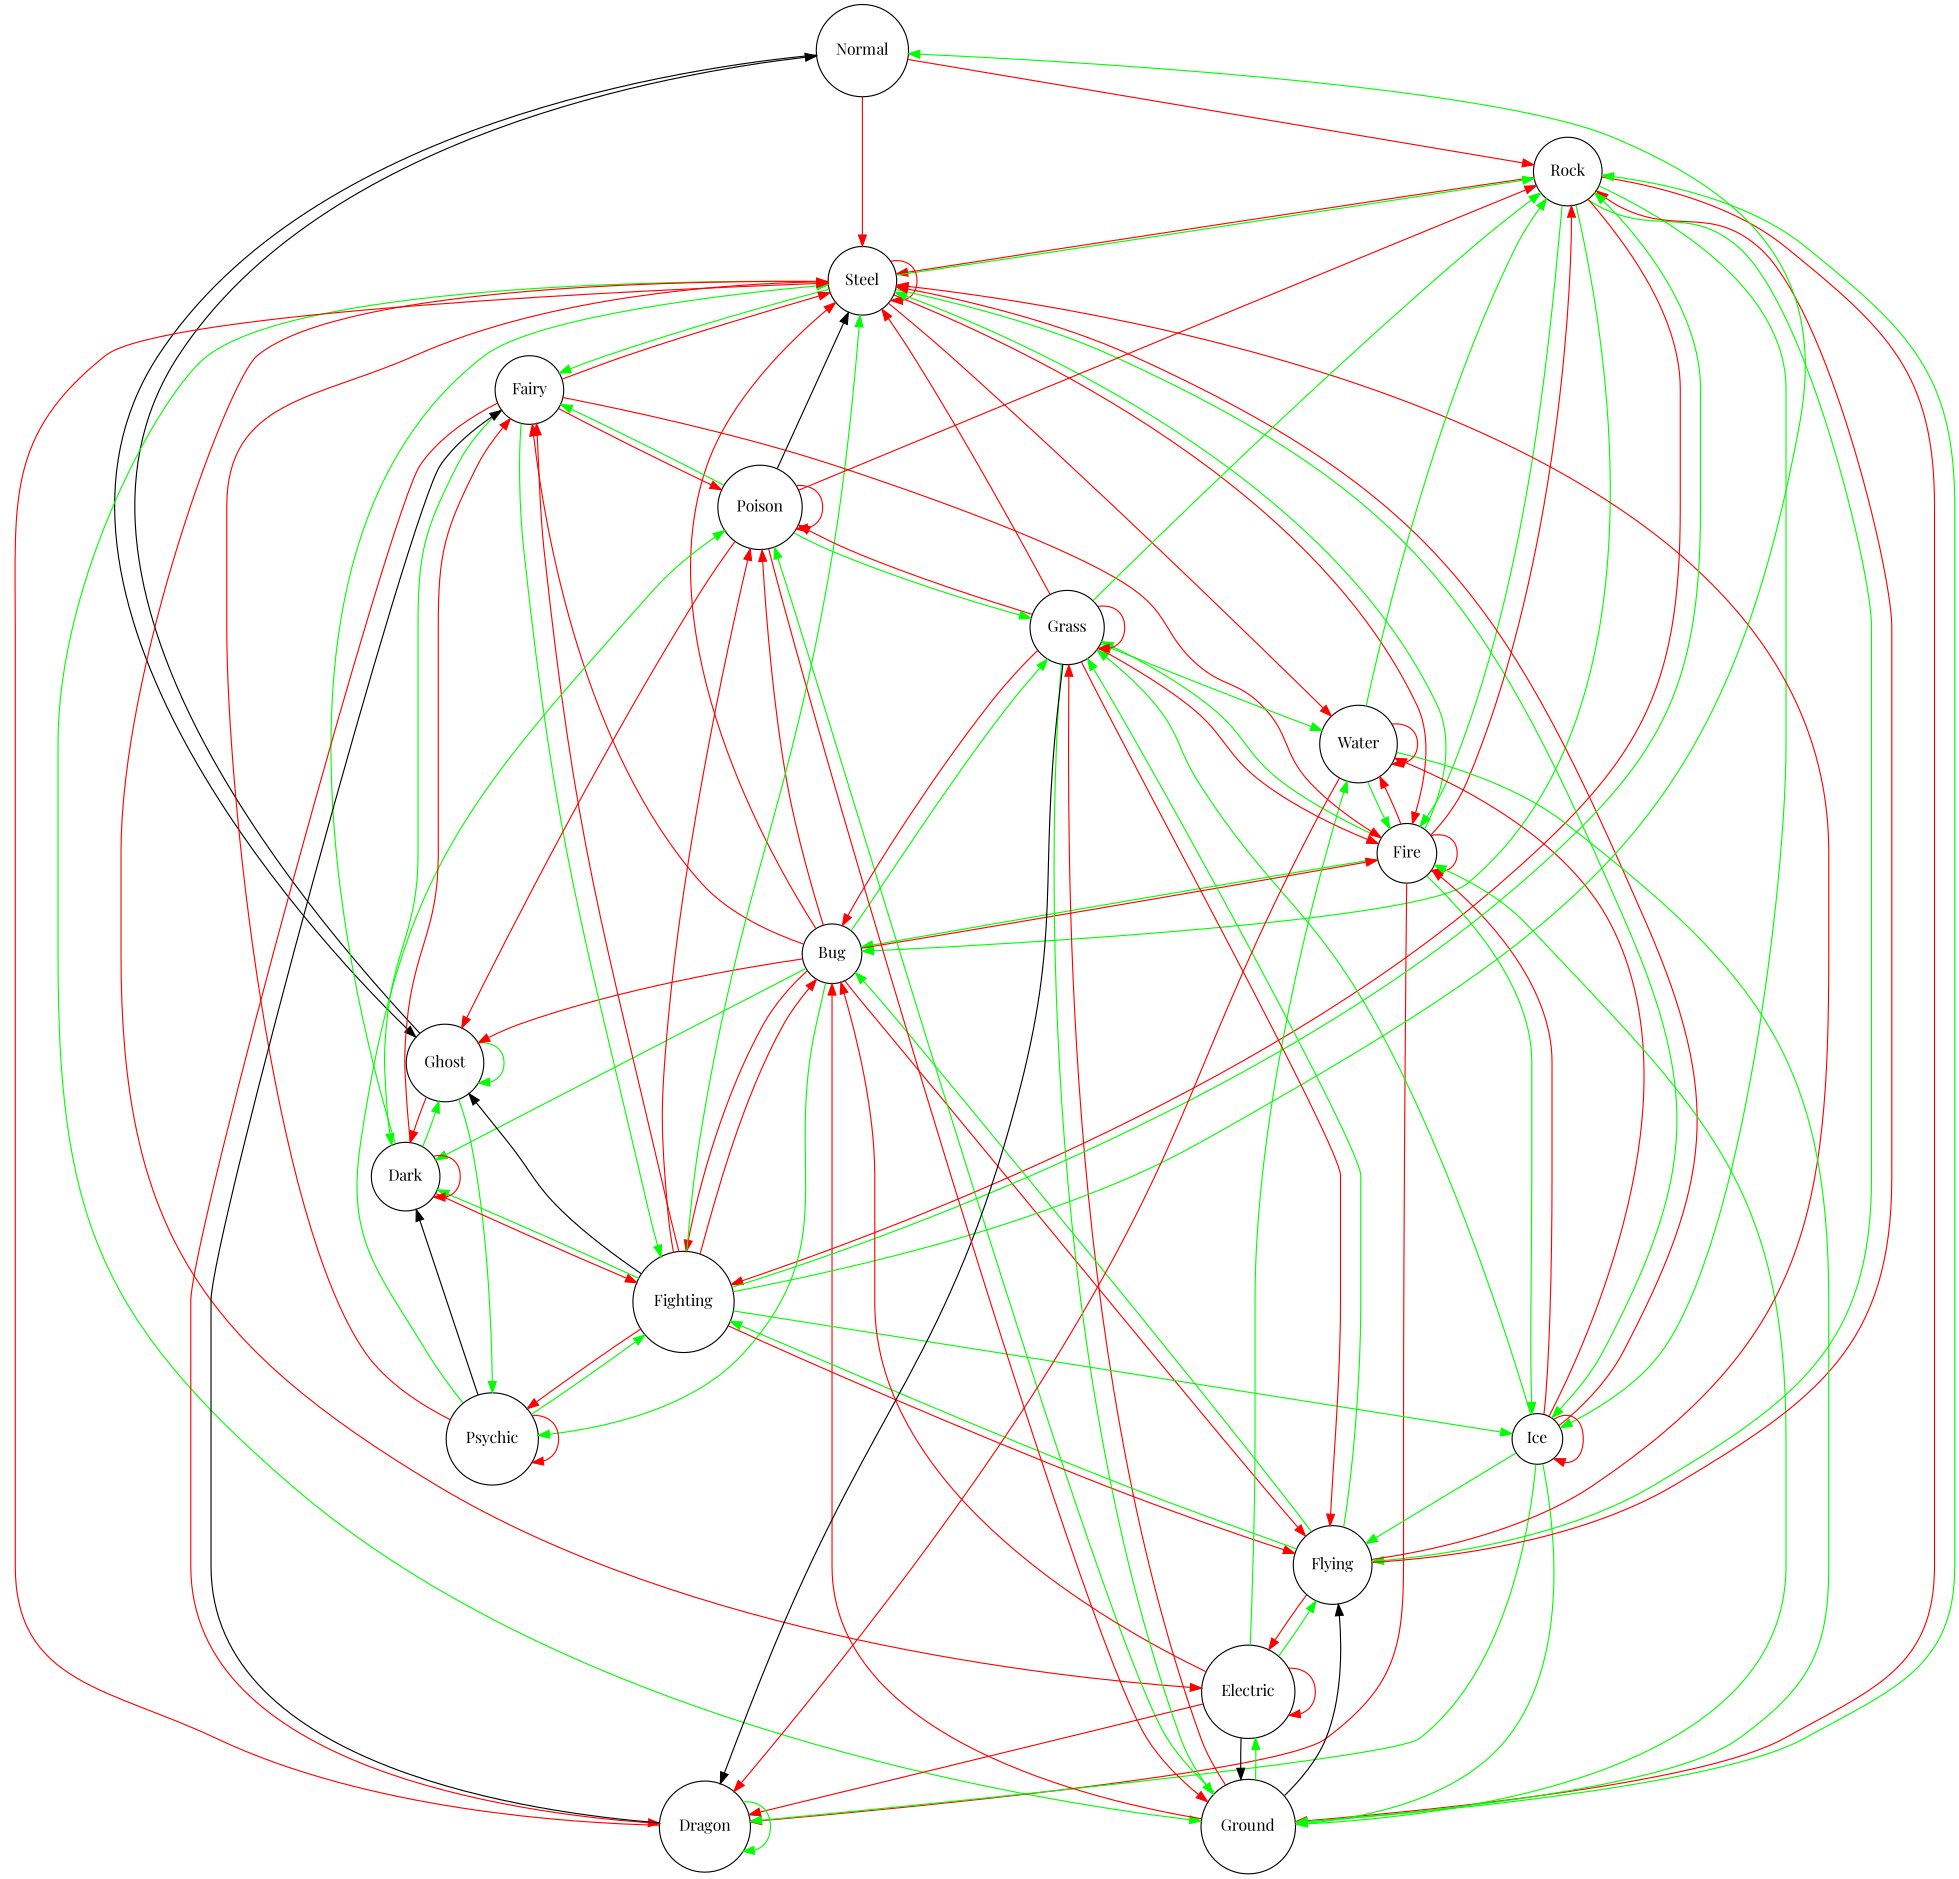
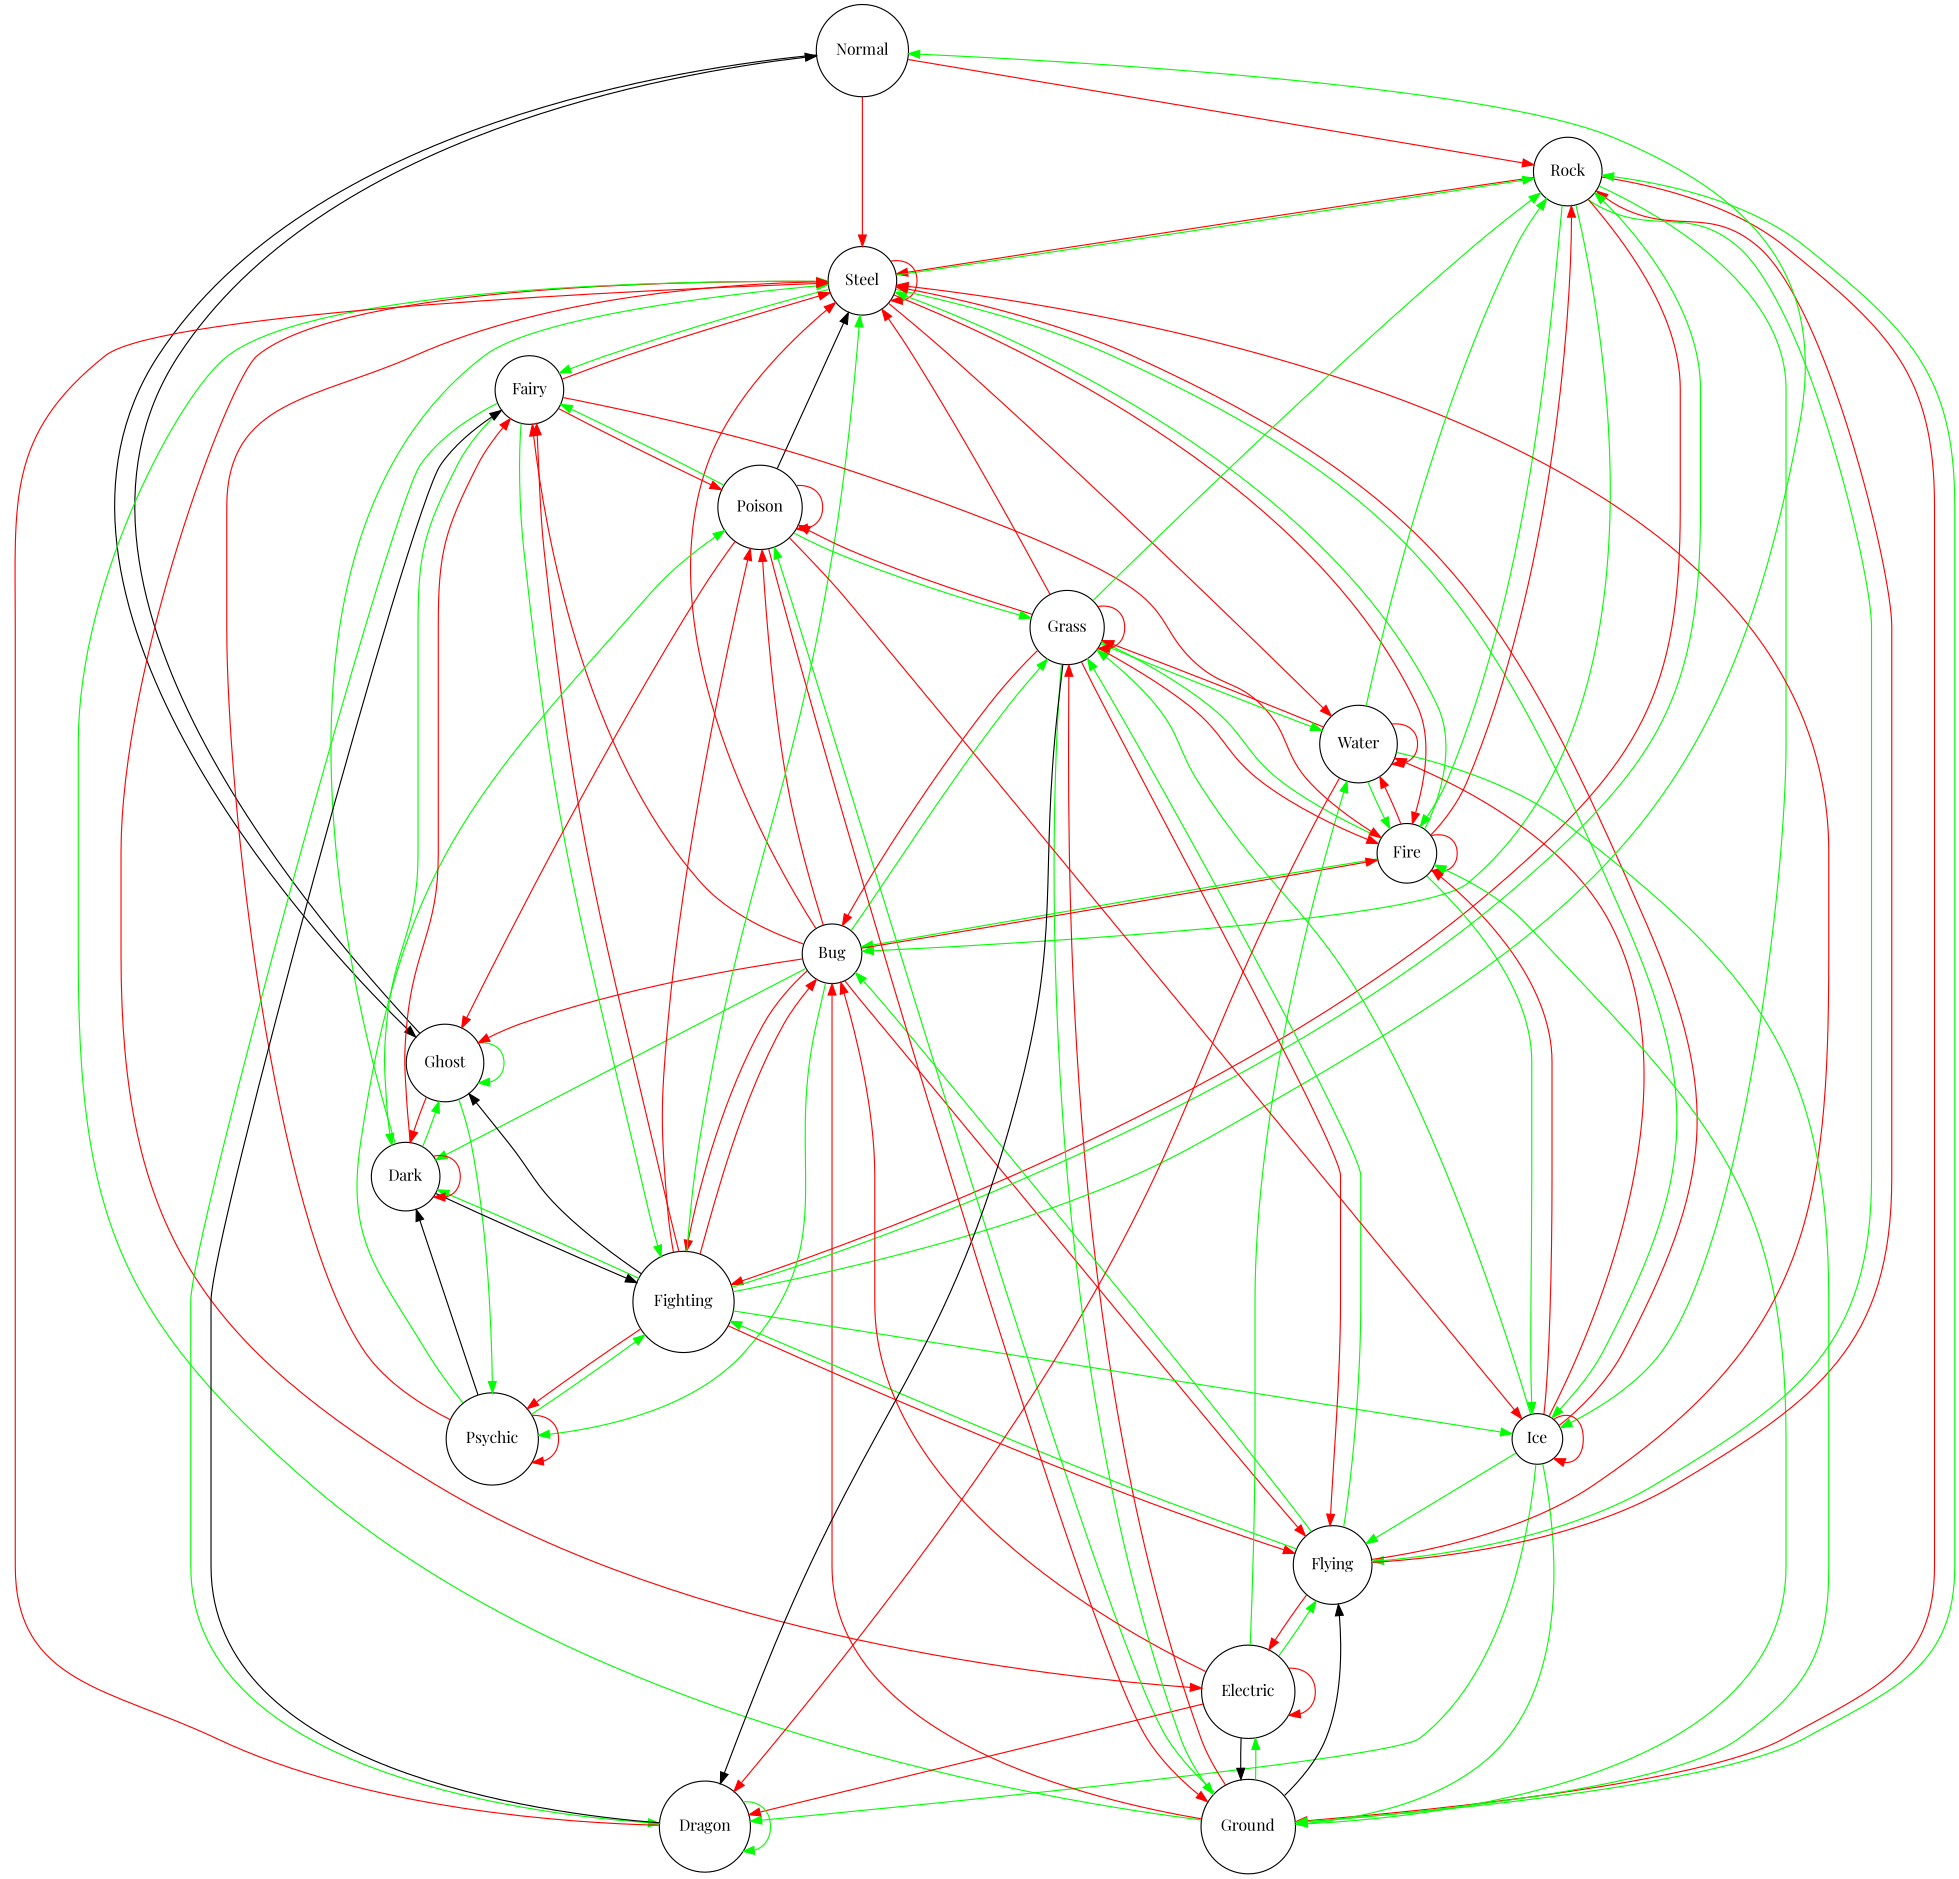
(1162, 340) -> (1154, 972)
none -> (1219, 685)
(66, 1110) -> (87, 1122)
(202, 1236) -> (202, 1236)
(531, 1237) -> (531, 1237)
(1402, 1610) -> none
